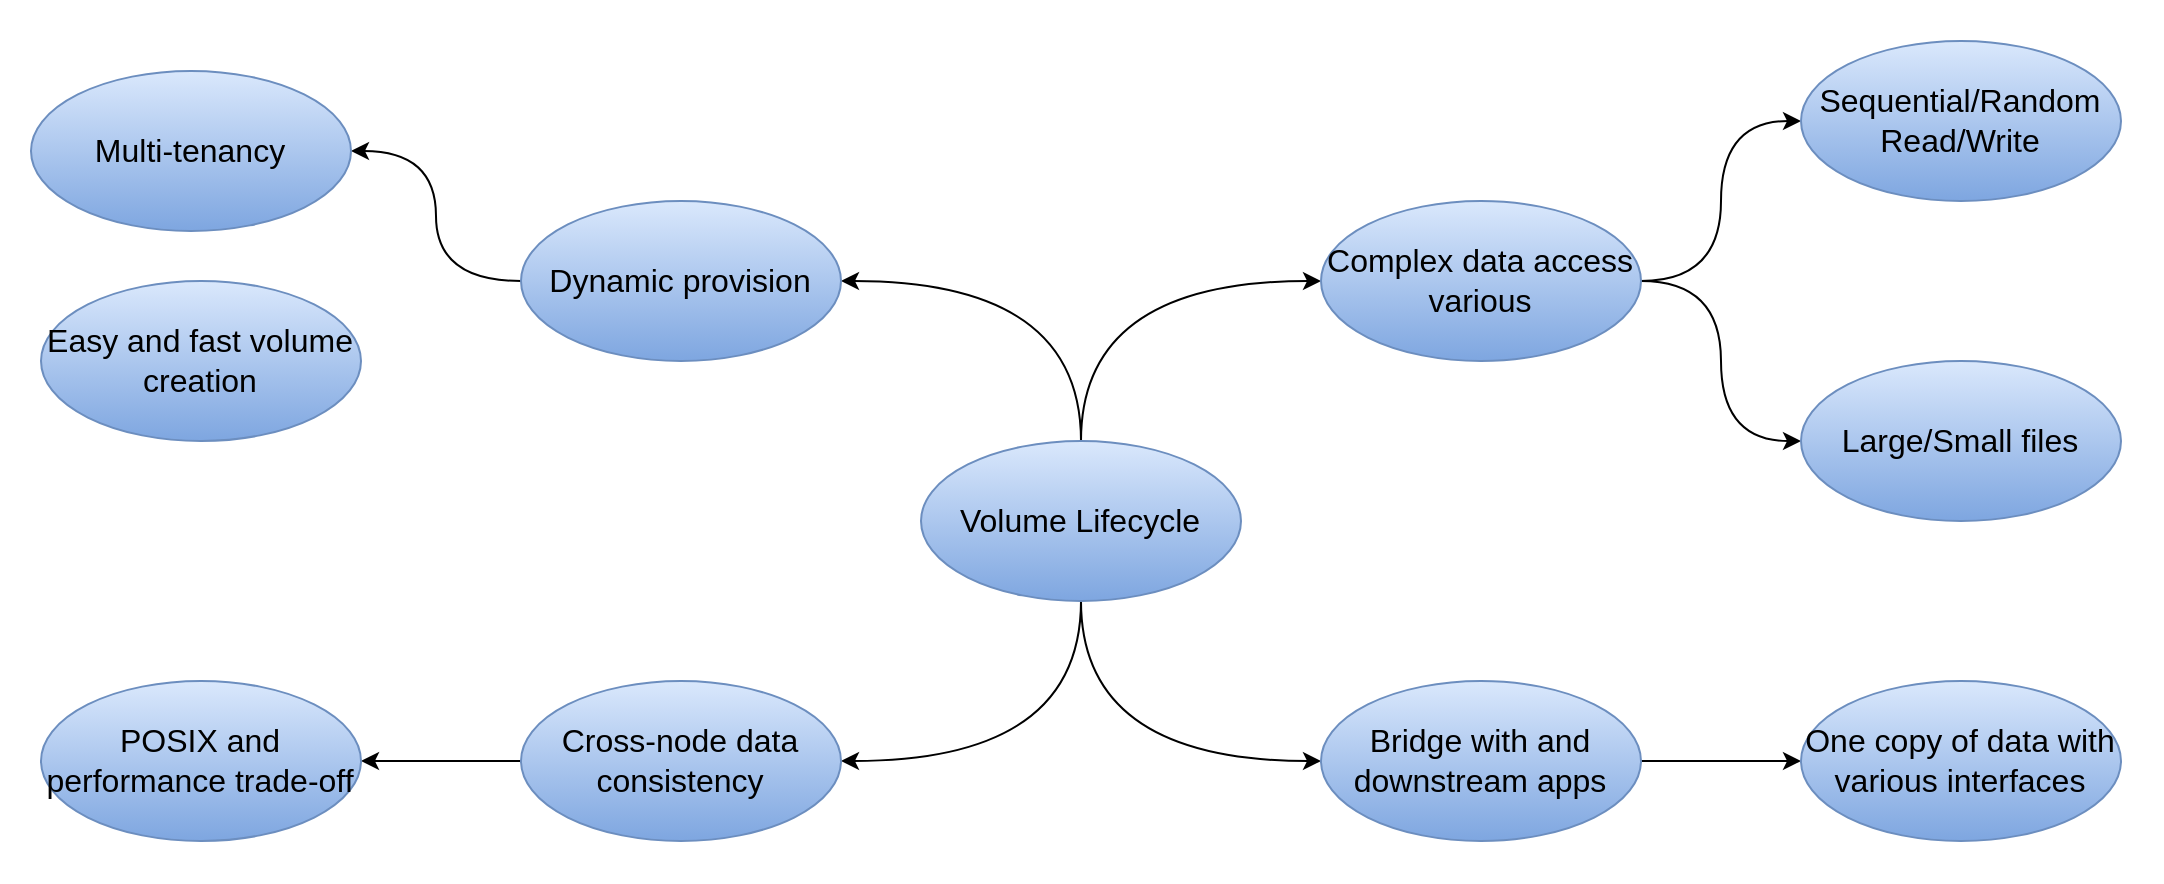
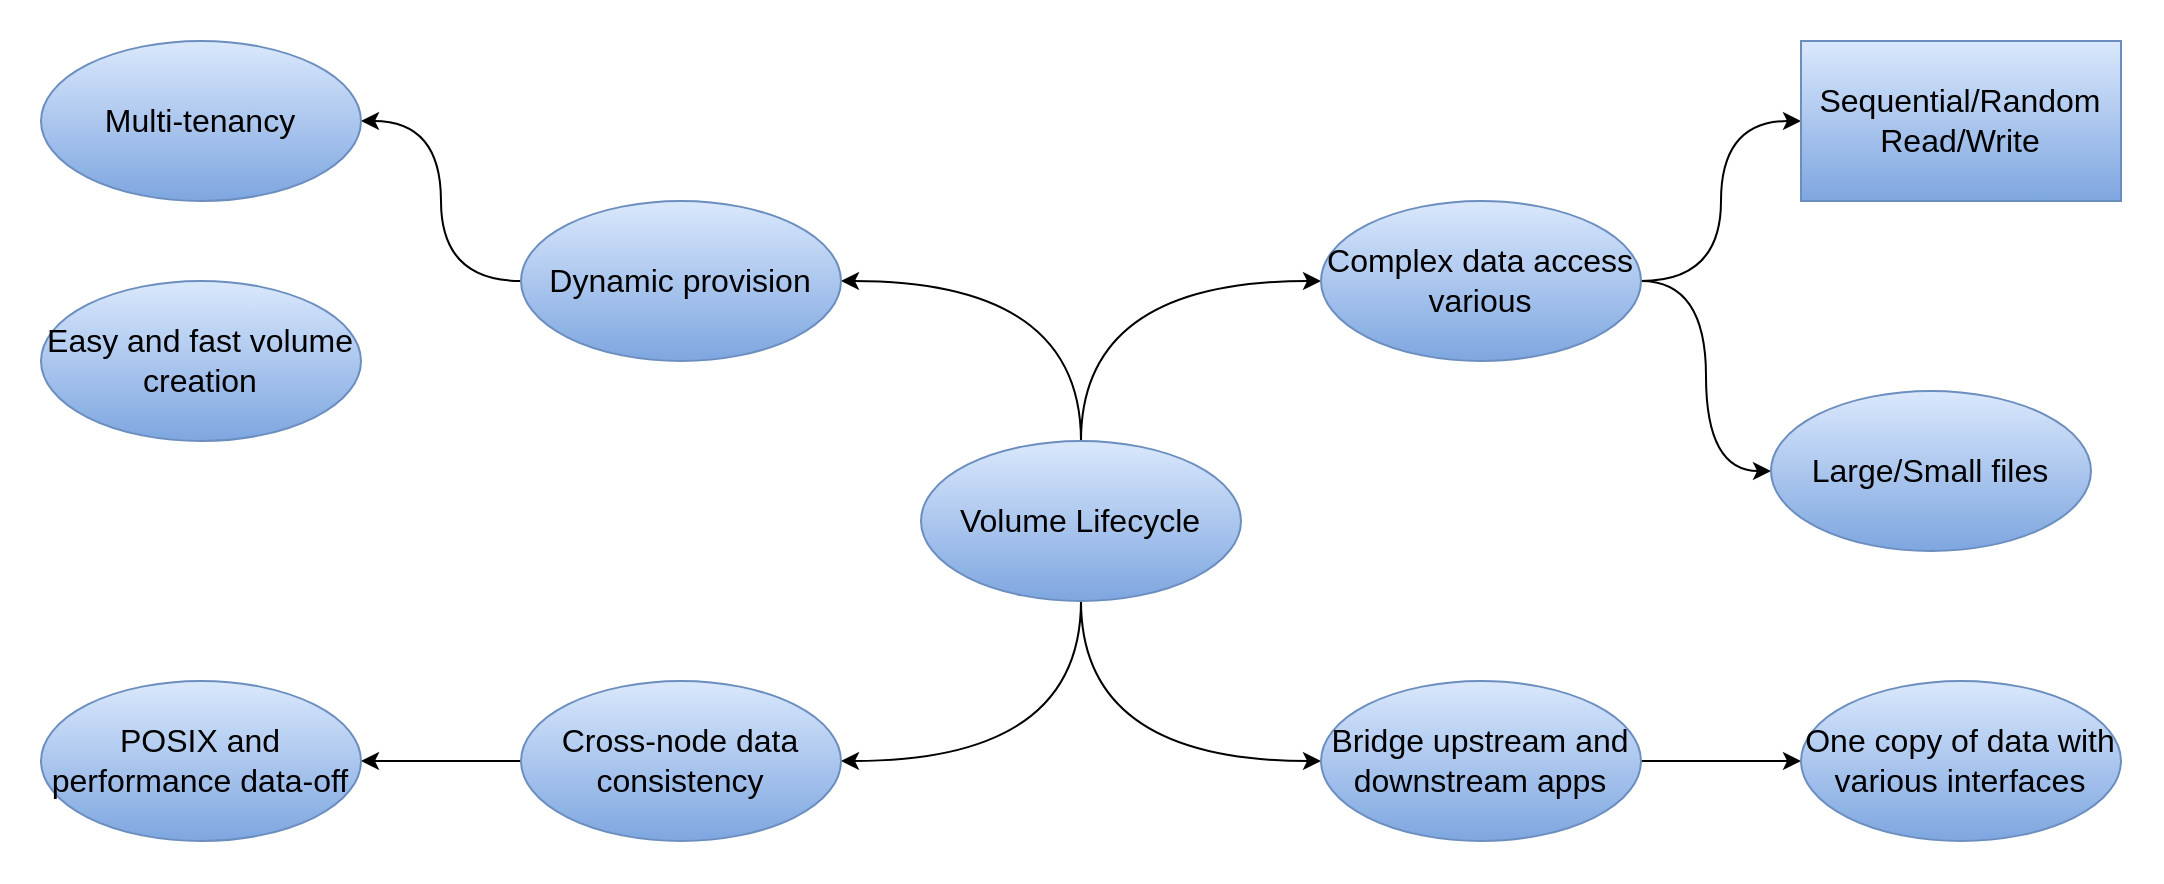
(1961, 121) -> (1961, 121)
(191, 151) -> (201, 121)
(1961, 441) -> (1931, 471)
(201, 761) -> (201, 761)
(1481, 761) -> (1481, 761)
